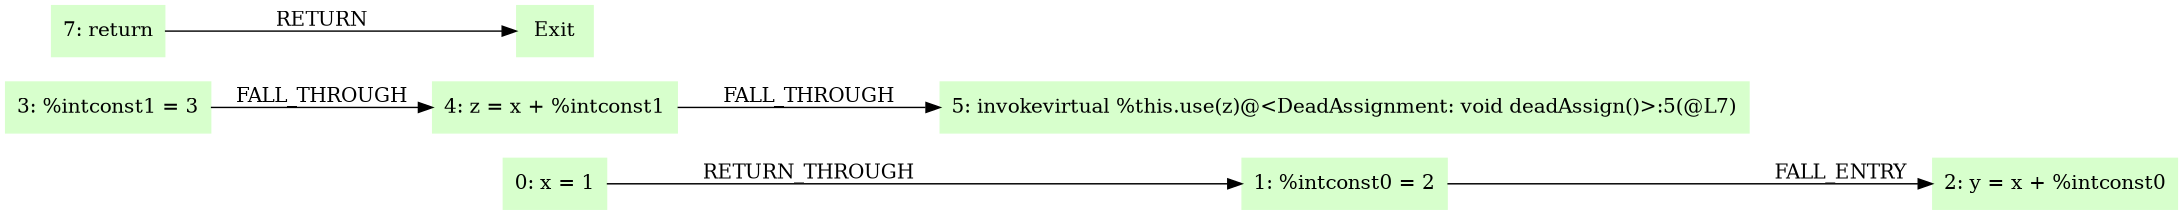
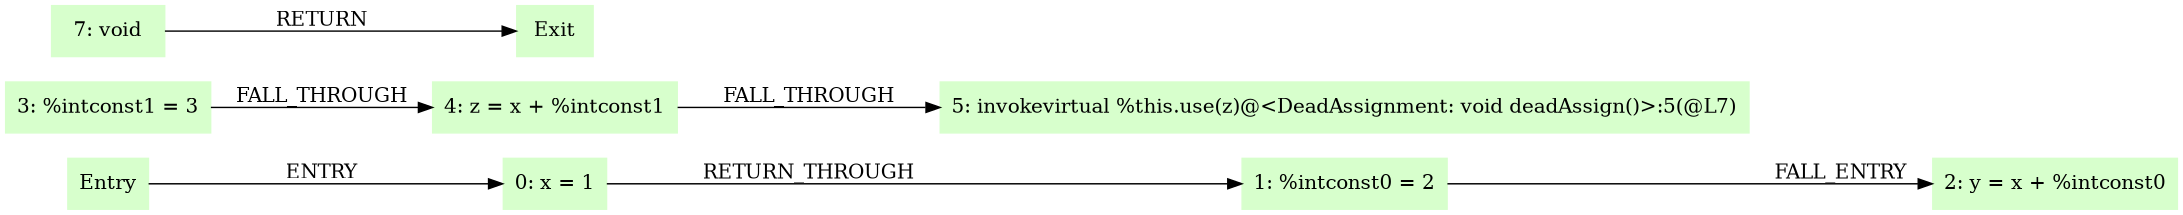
(108, 31) -> (108, 31)
none -> (108, 184)
